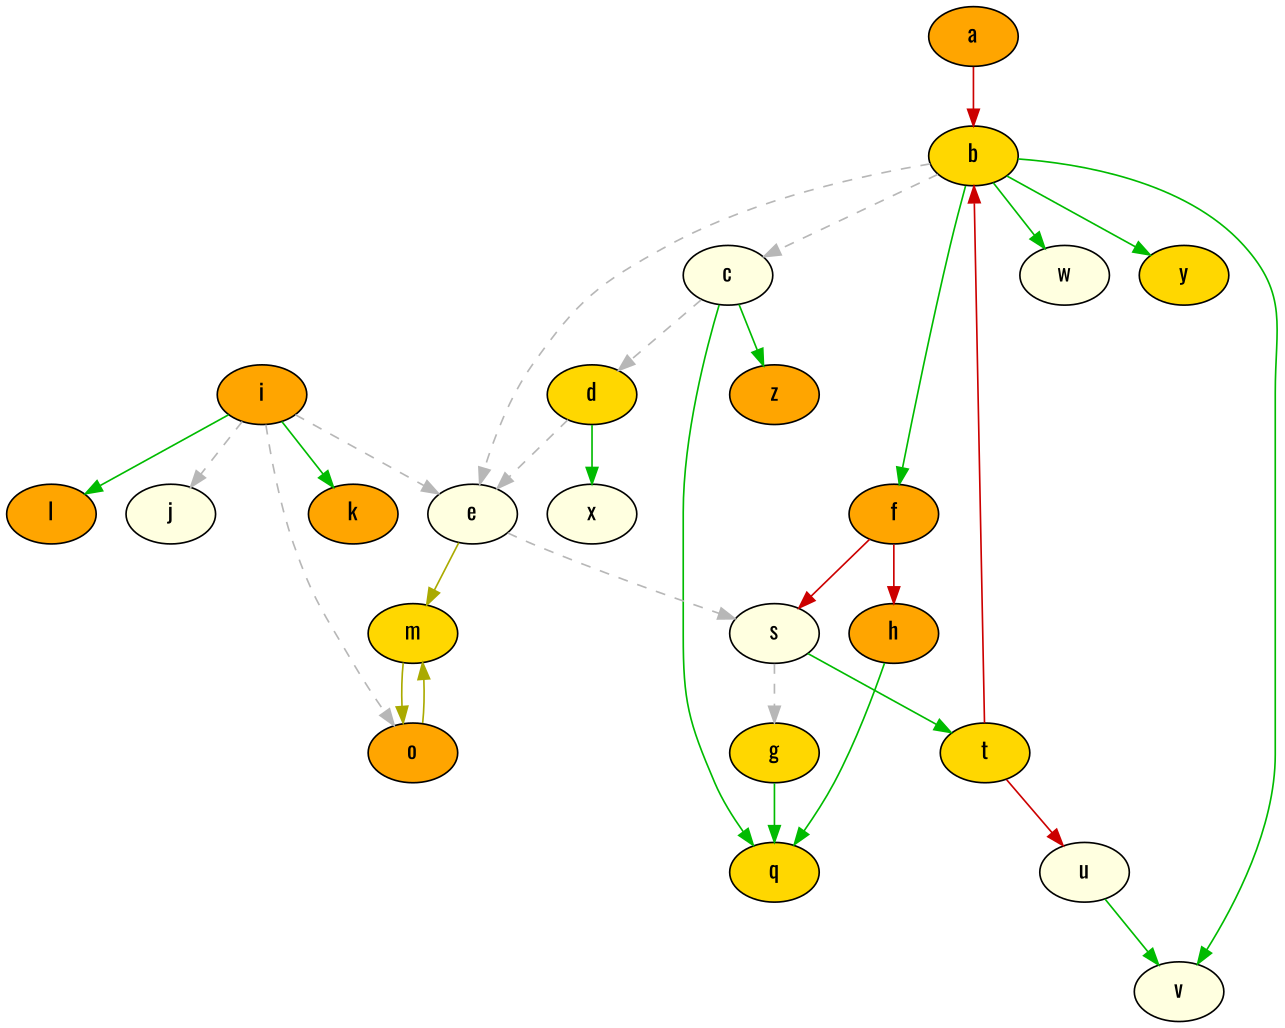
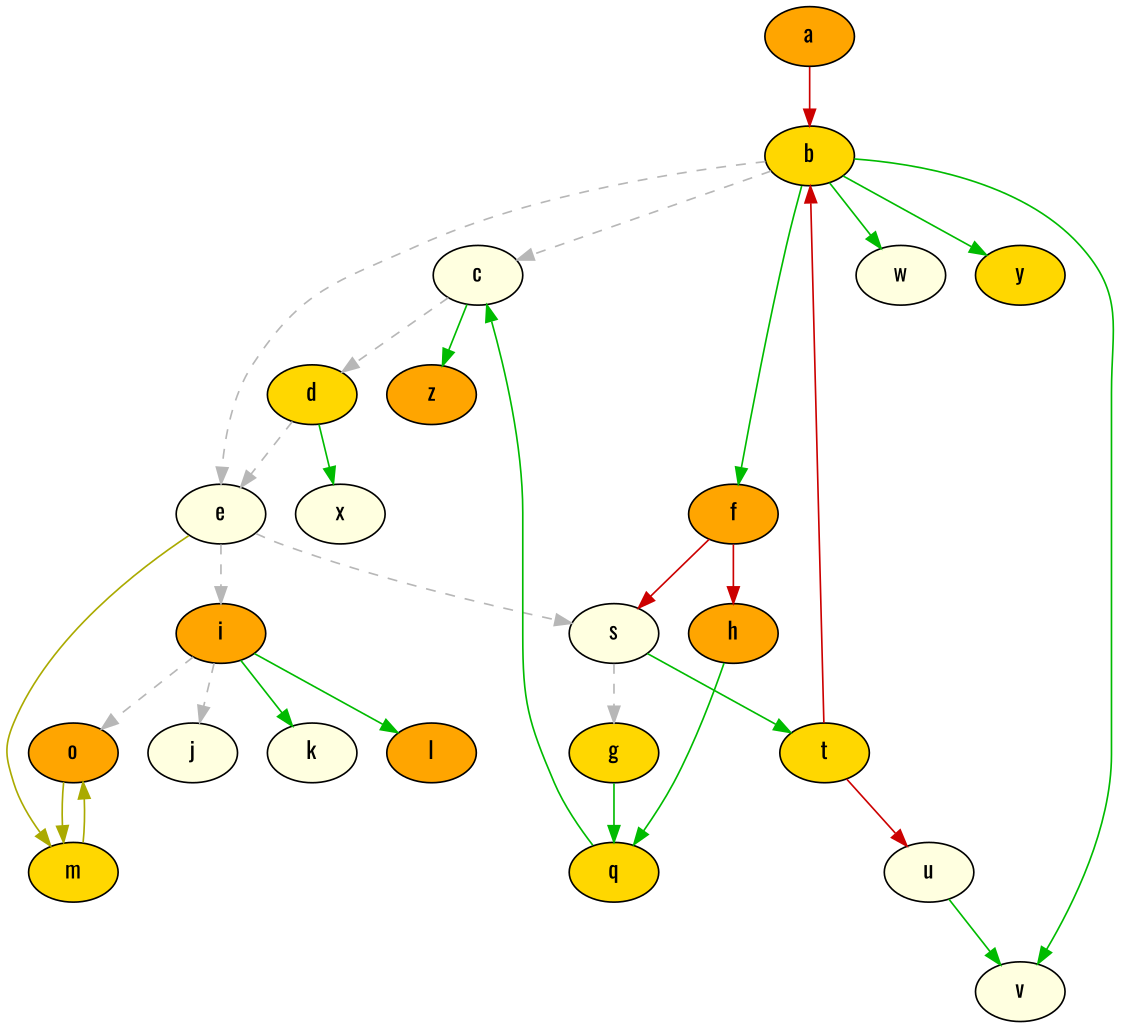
(360, 450) -> (221, 566)
(353, 514) -> (312, 753)
(683, 573) -> (523, 590)
